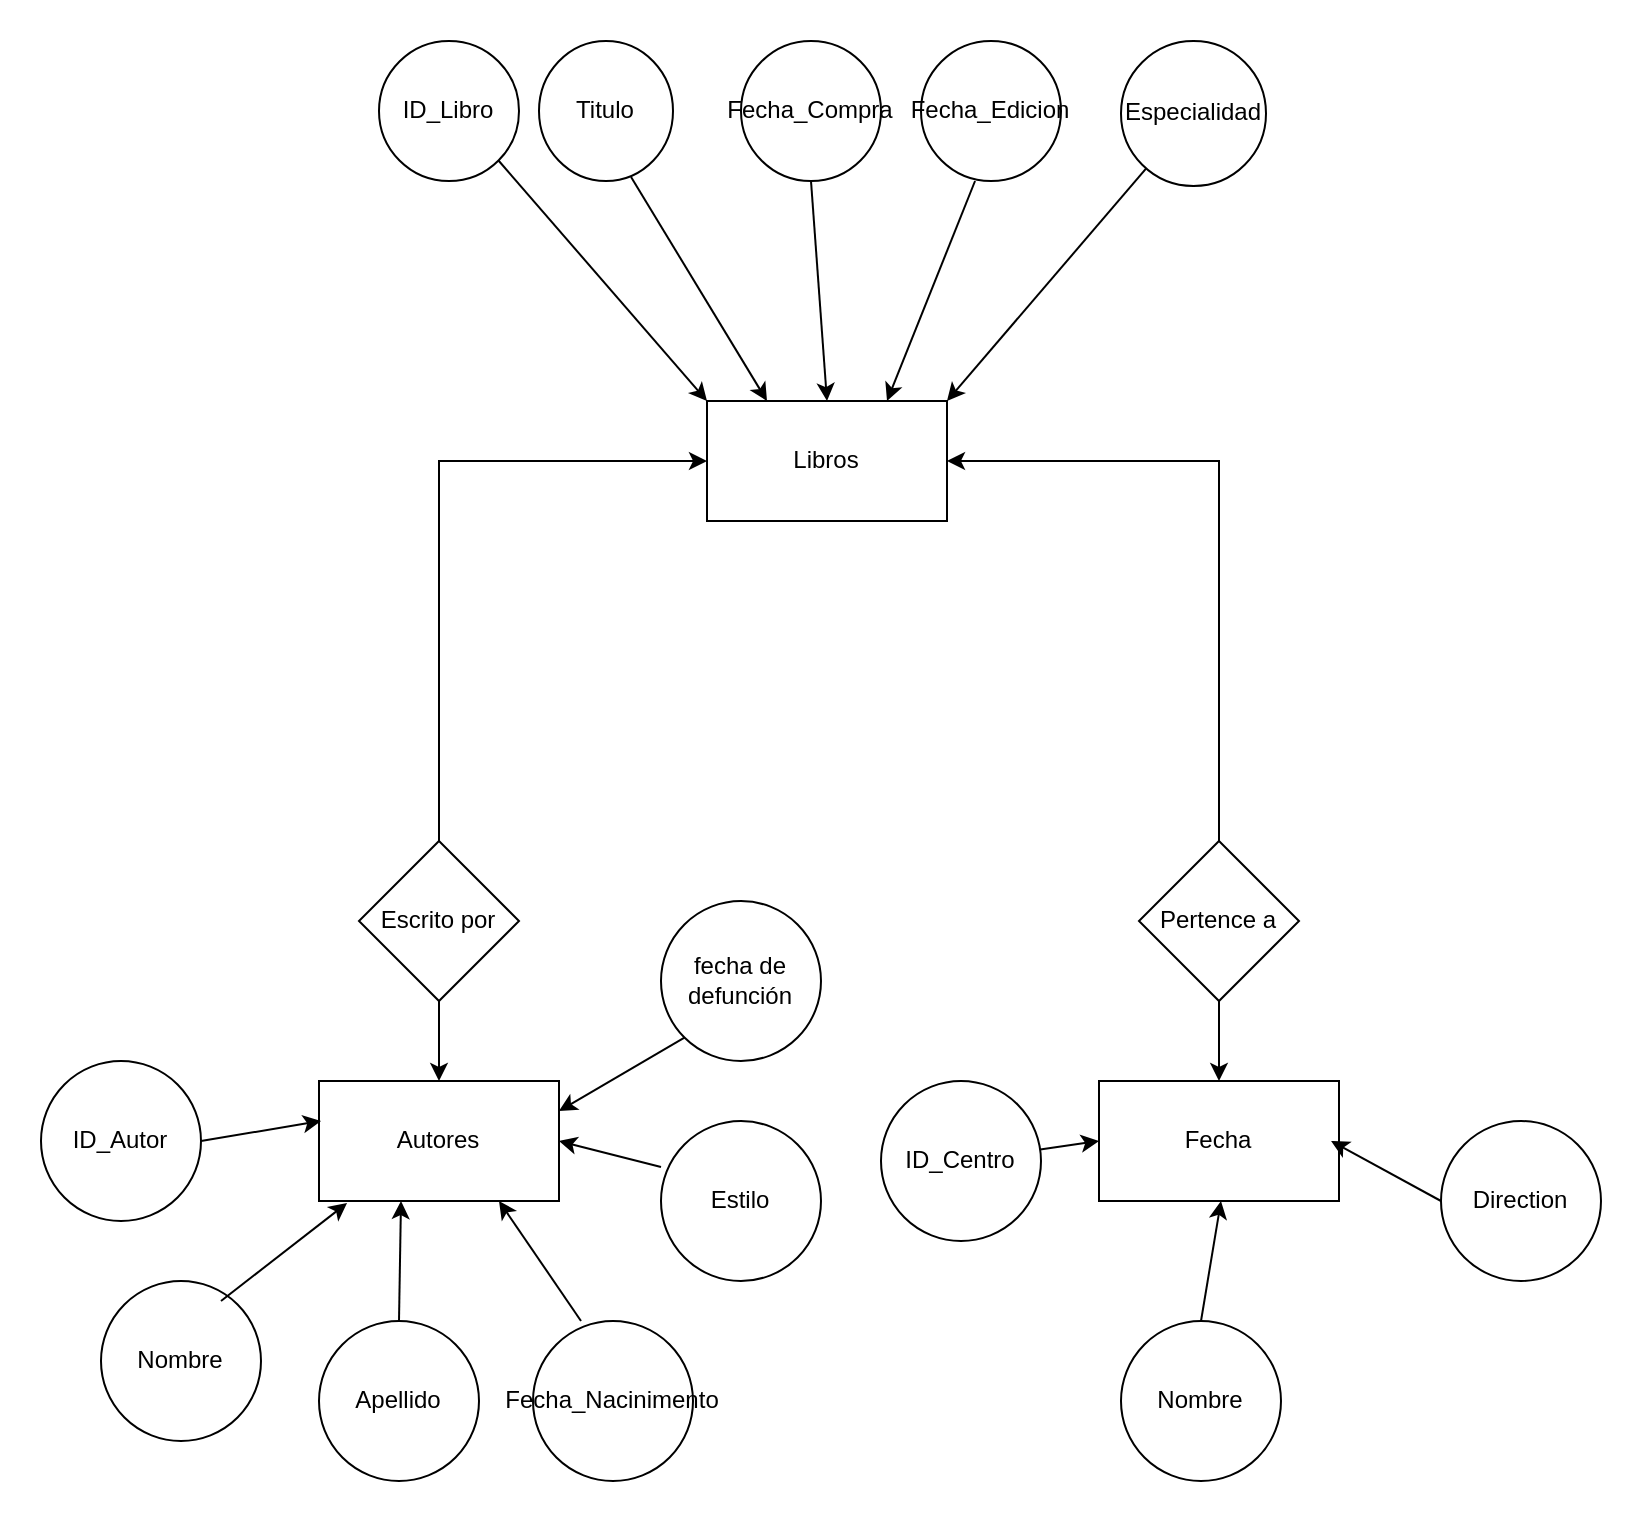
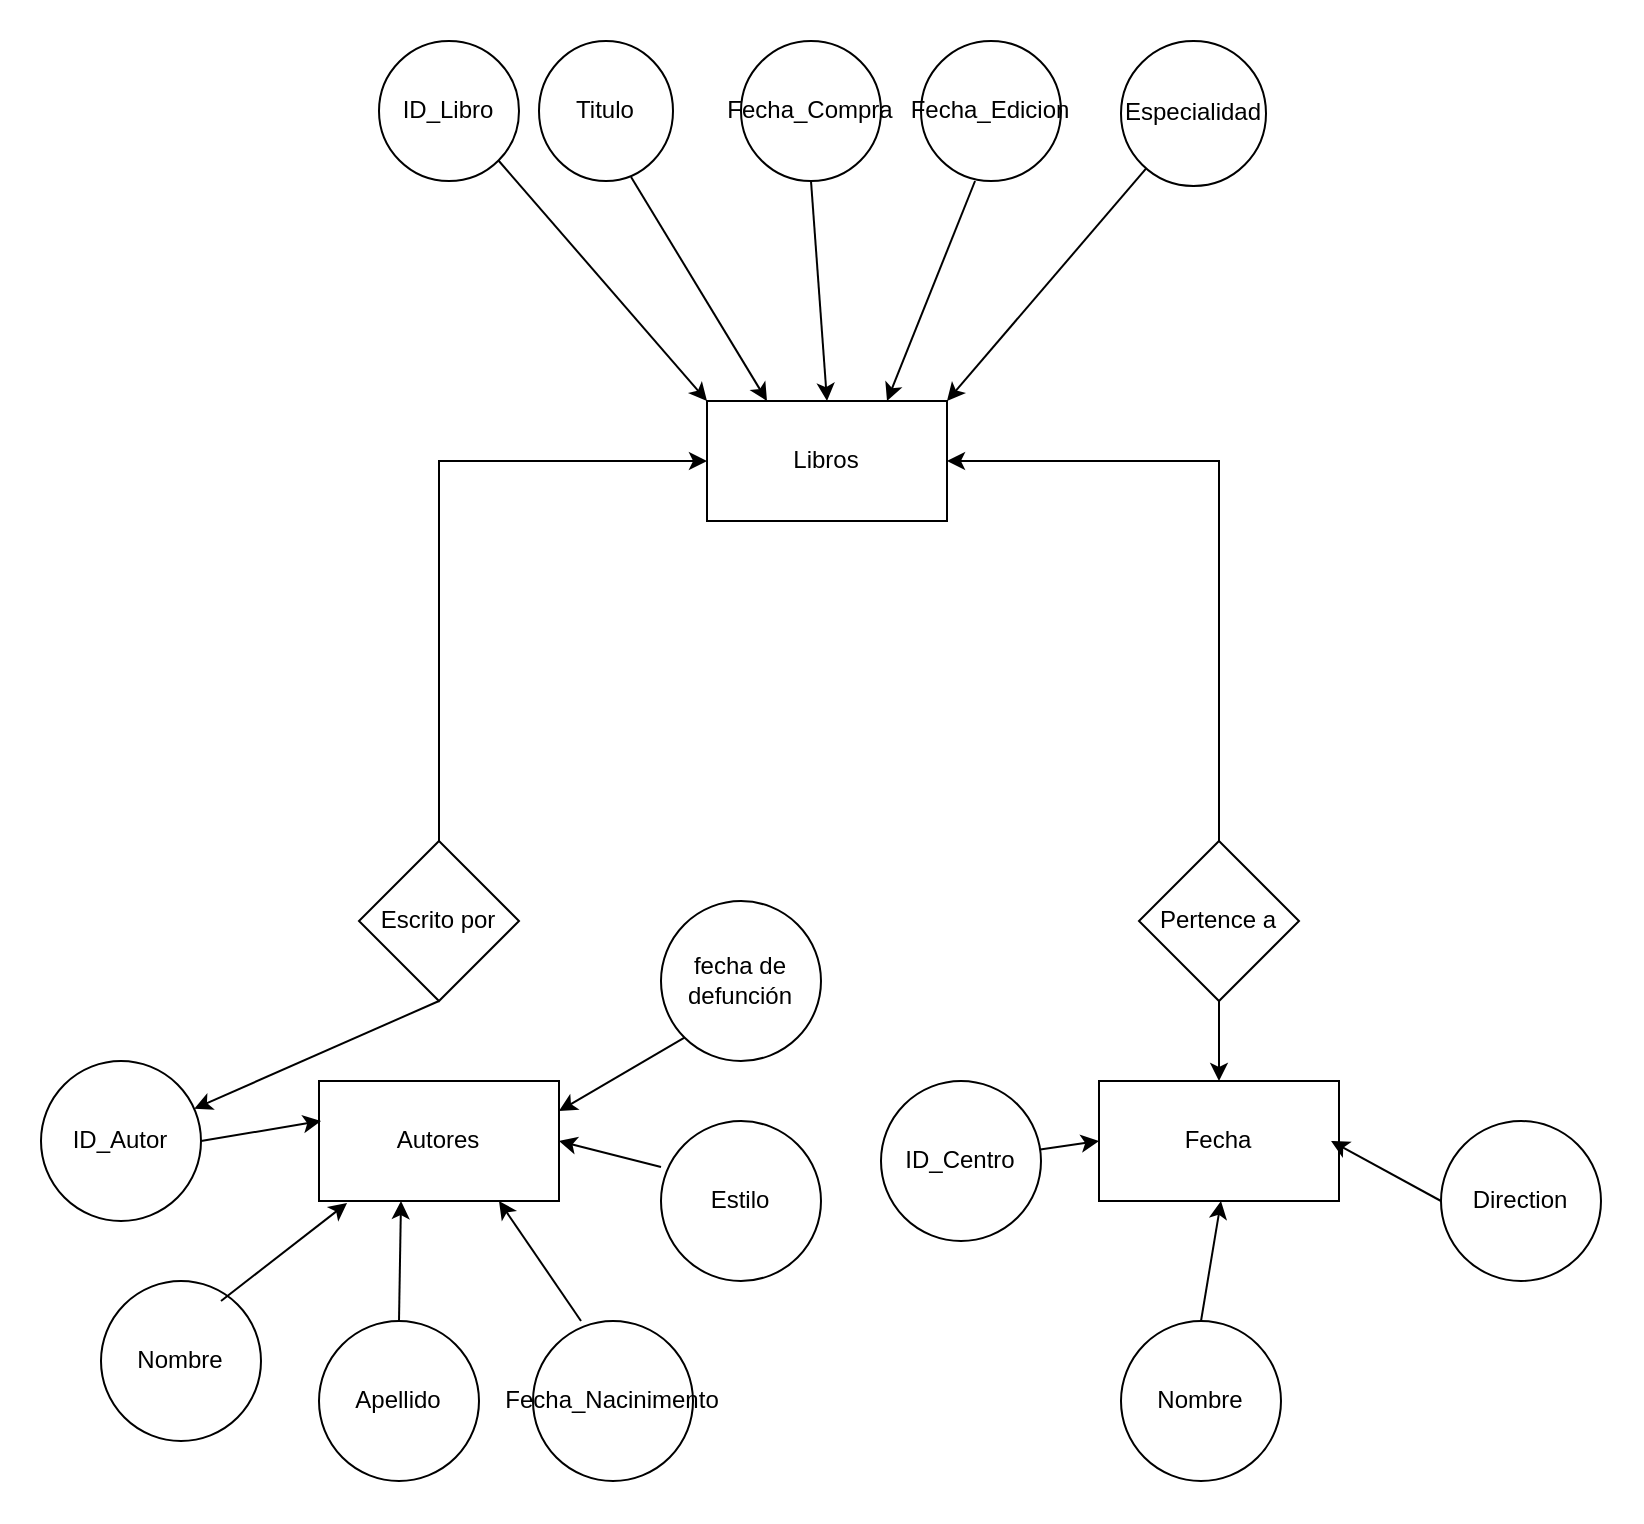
(439, 1034) -> (322, 1052)
